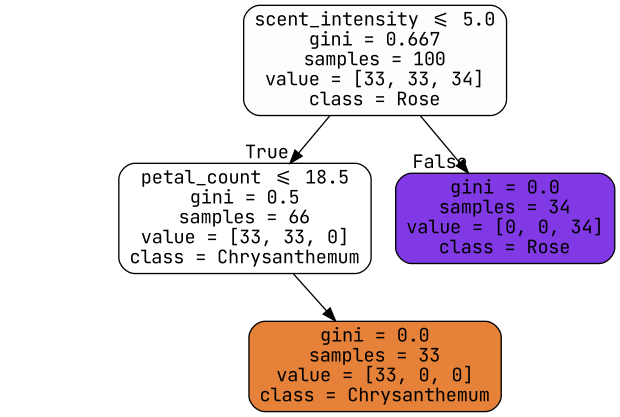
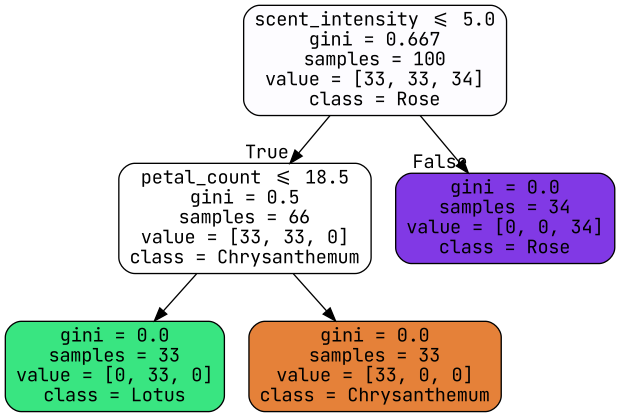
none -> (115, 366)
